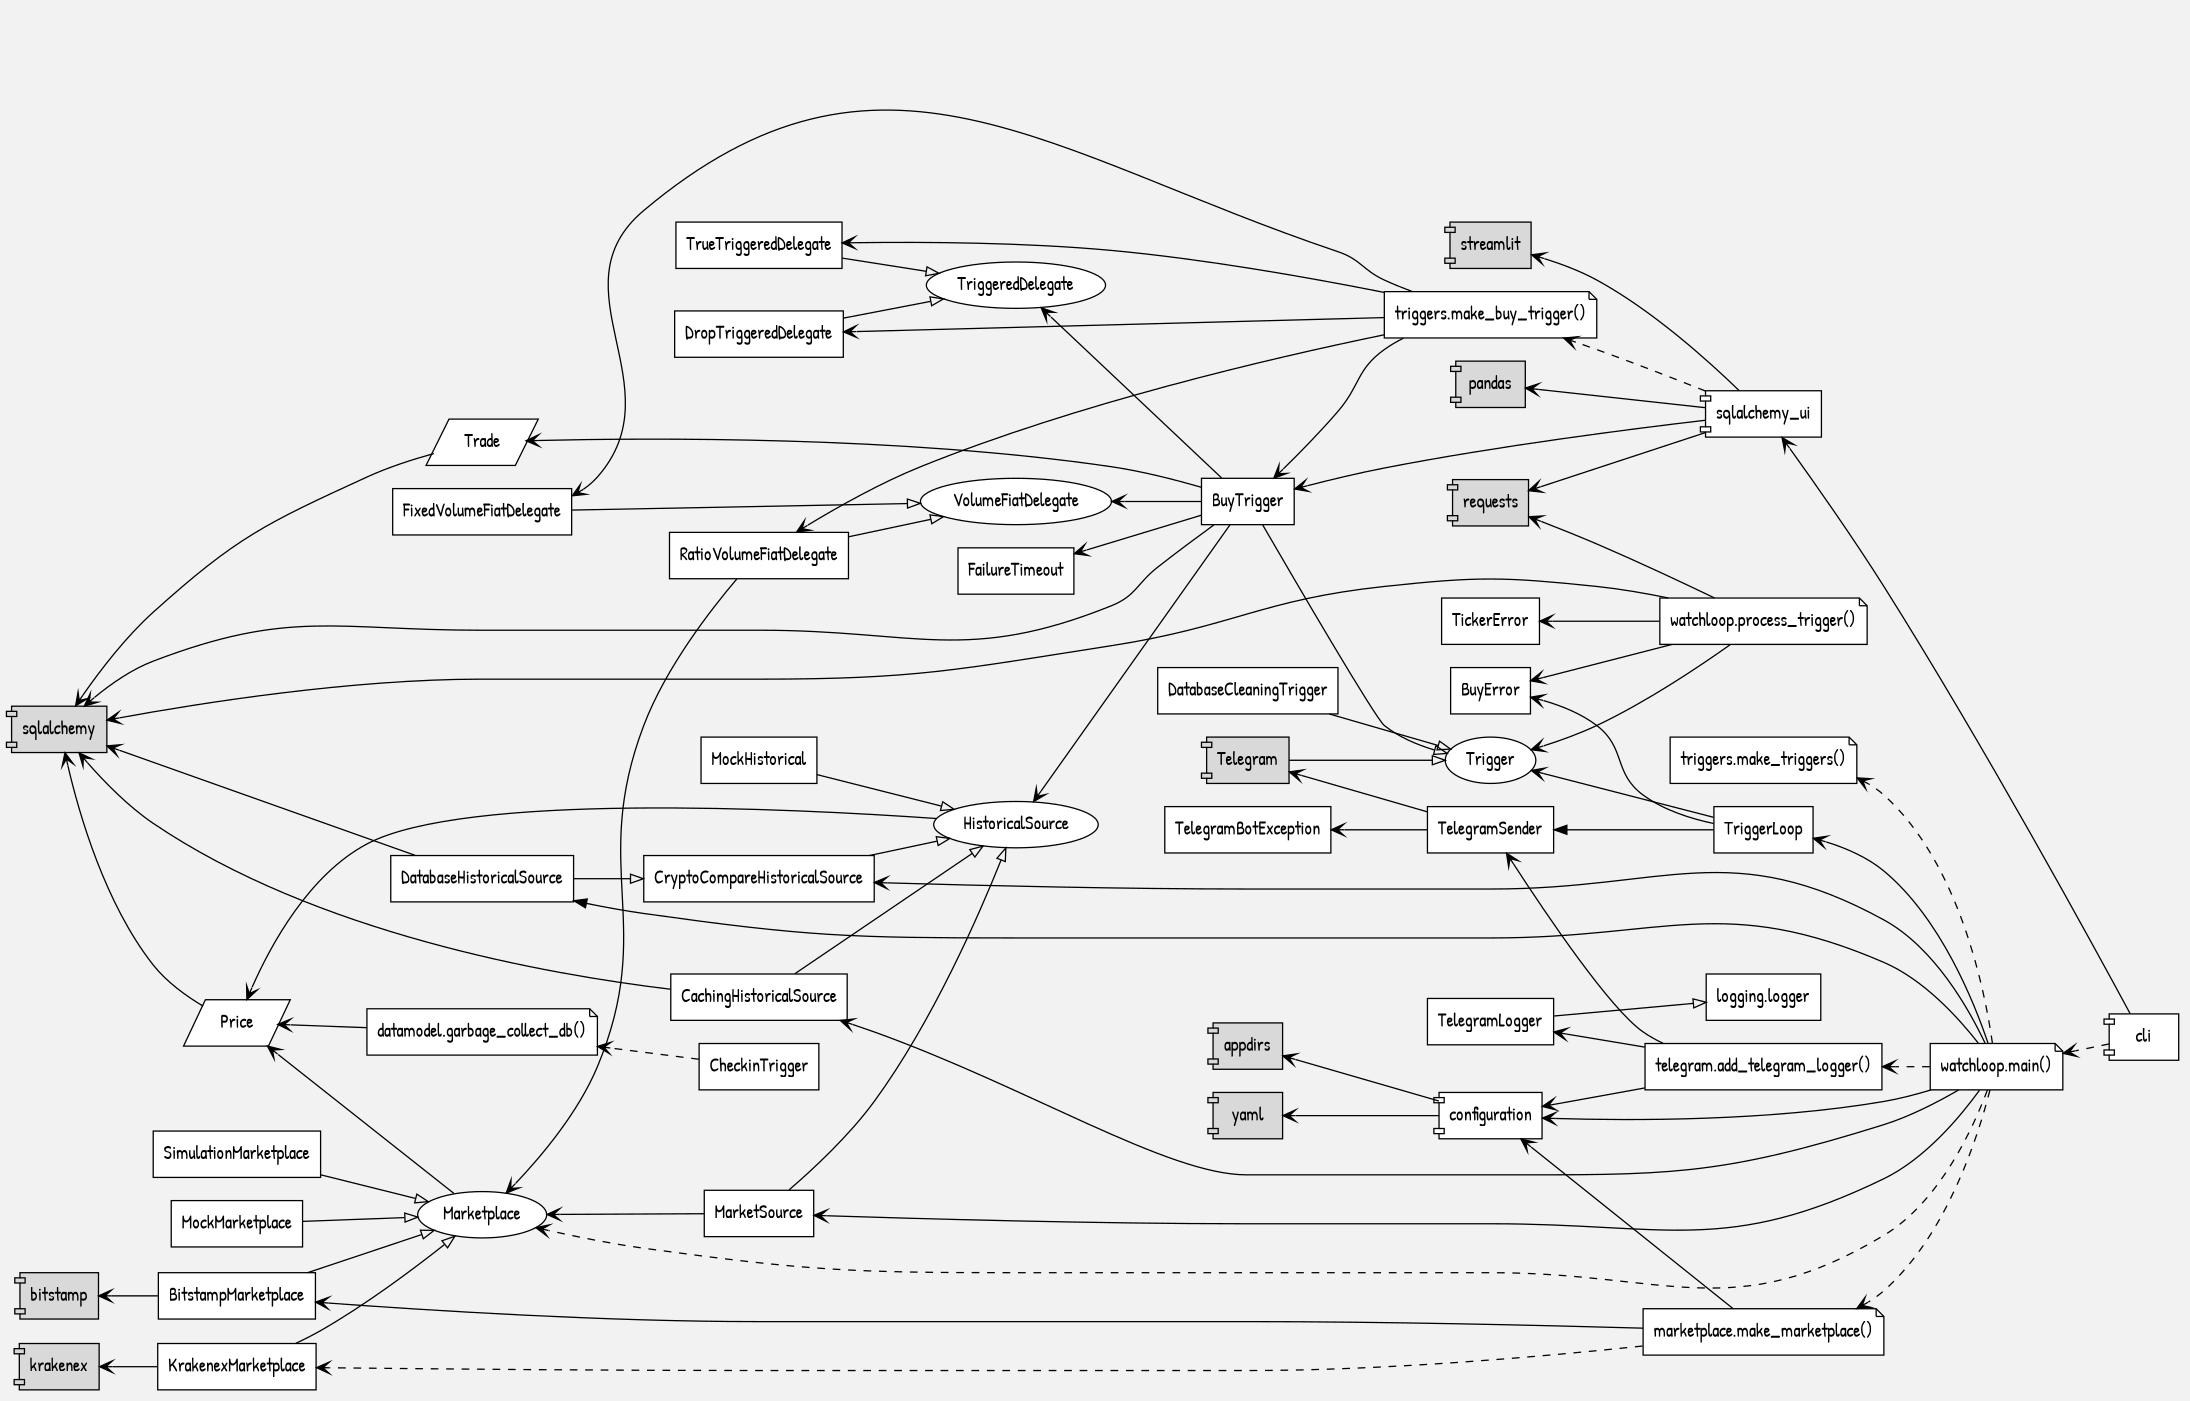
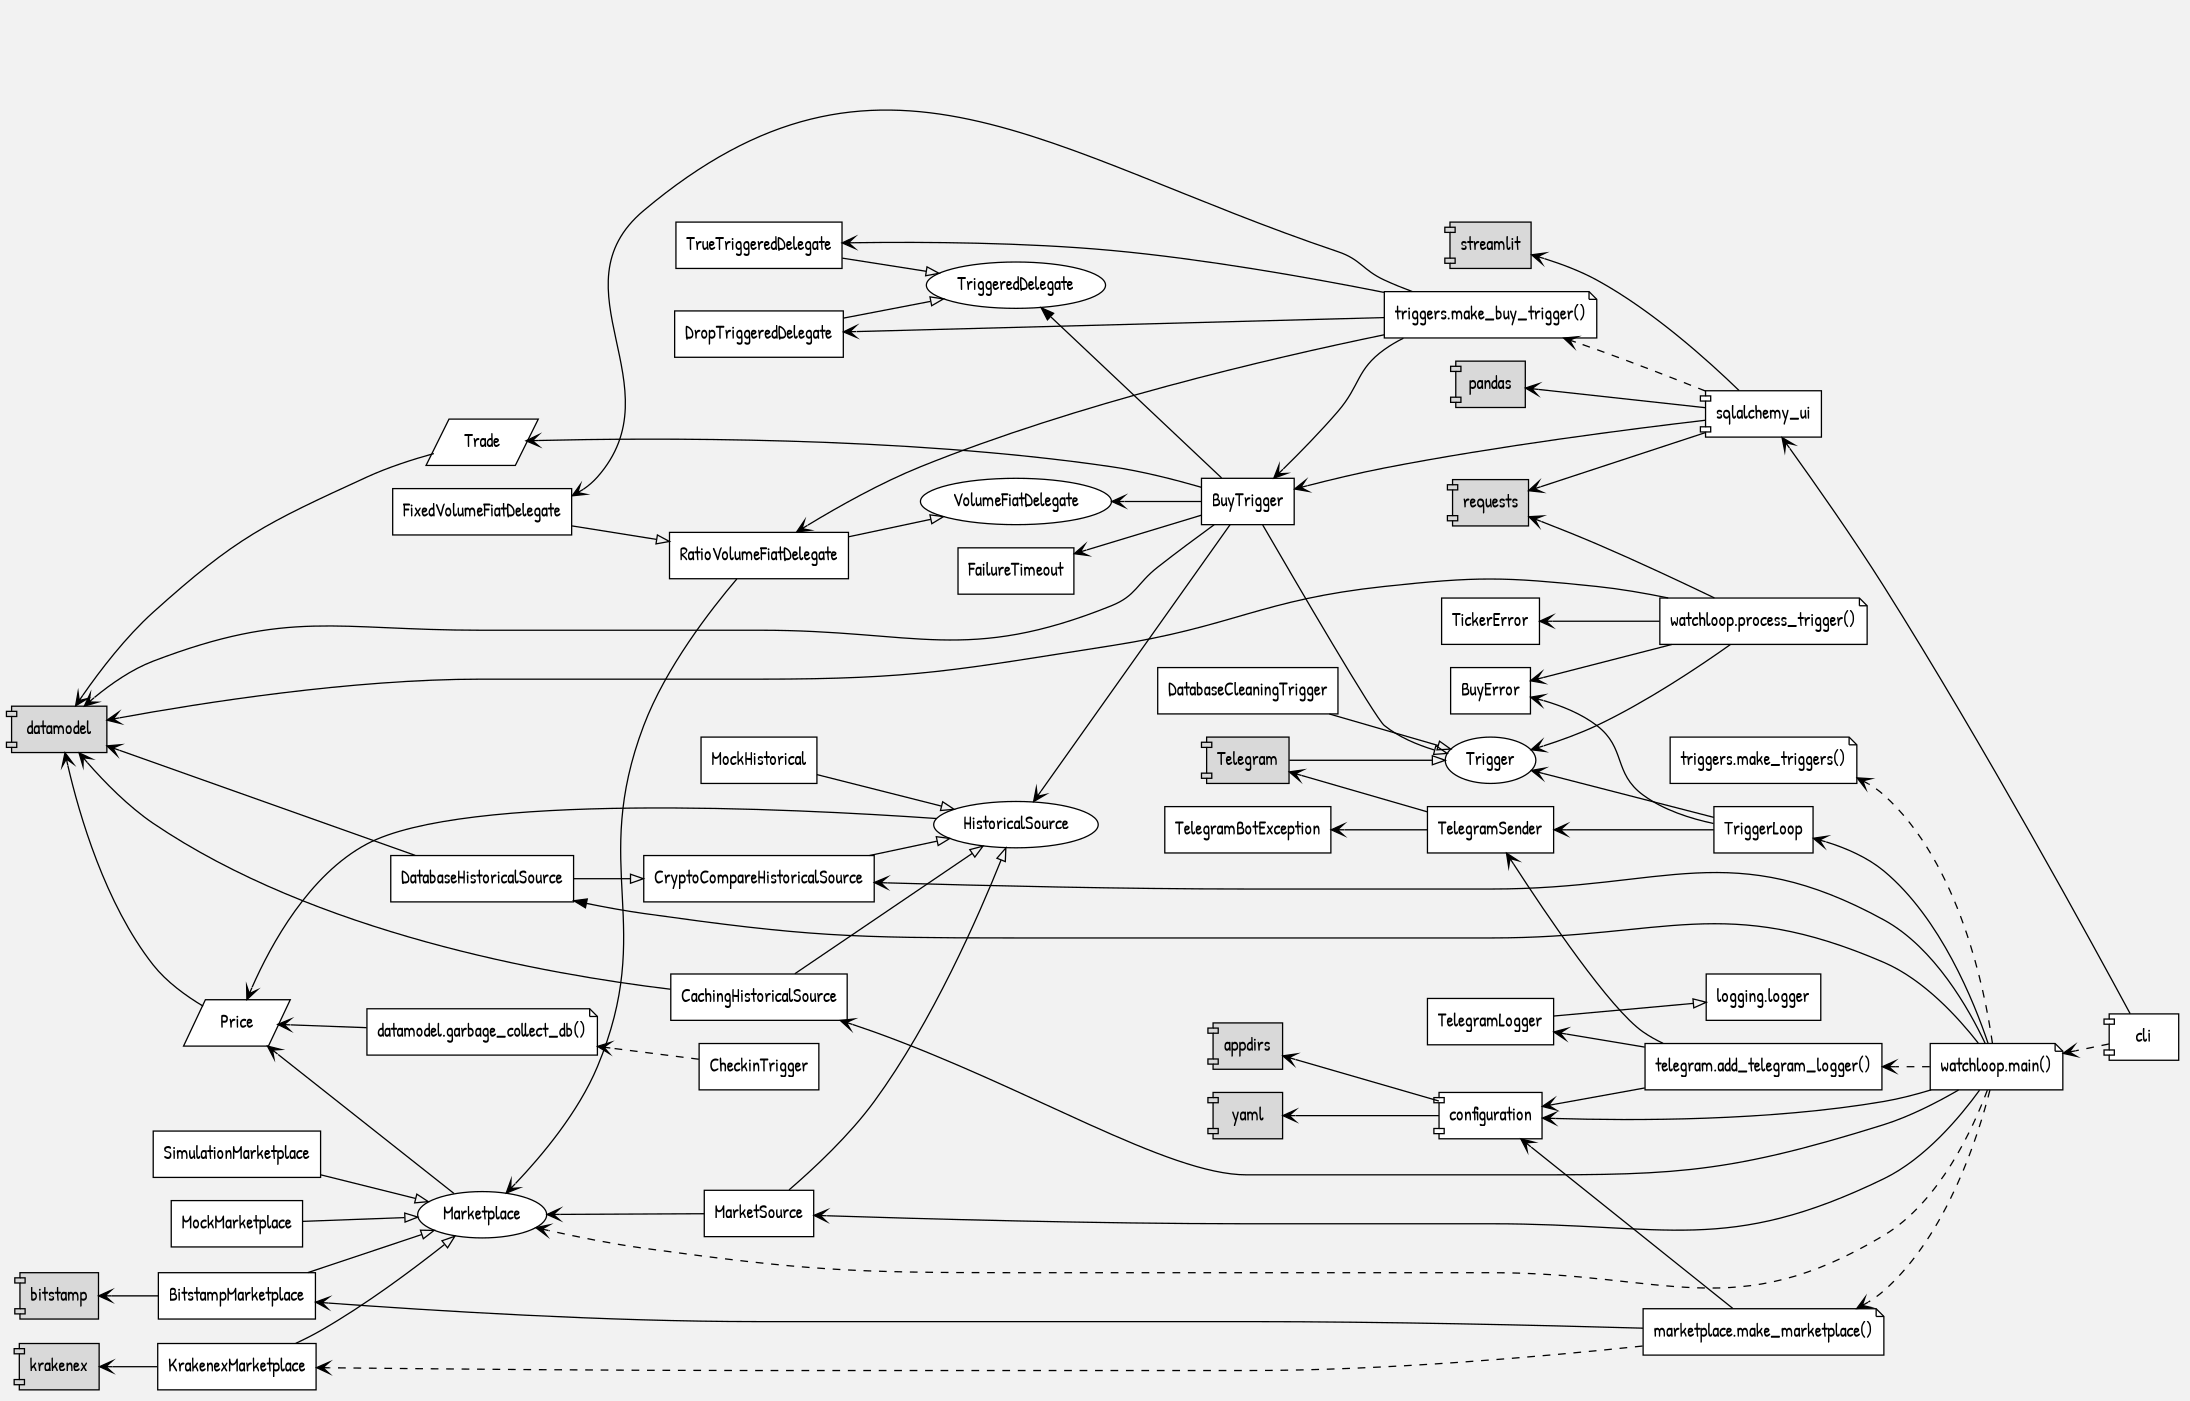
(1145, 406) -> (1145, 406)
(740, 507) -> (614, 533)
(59, 729) -> (59, 729)
(1640, 830) -> (1640, 830)
